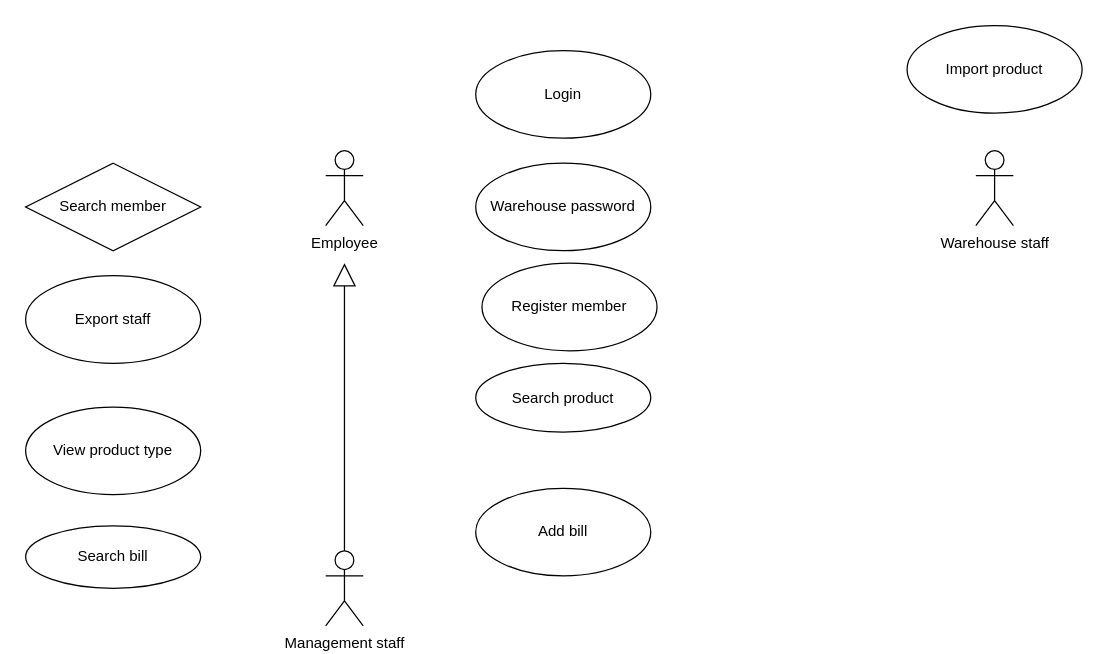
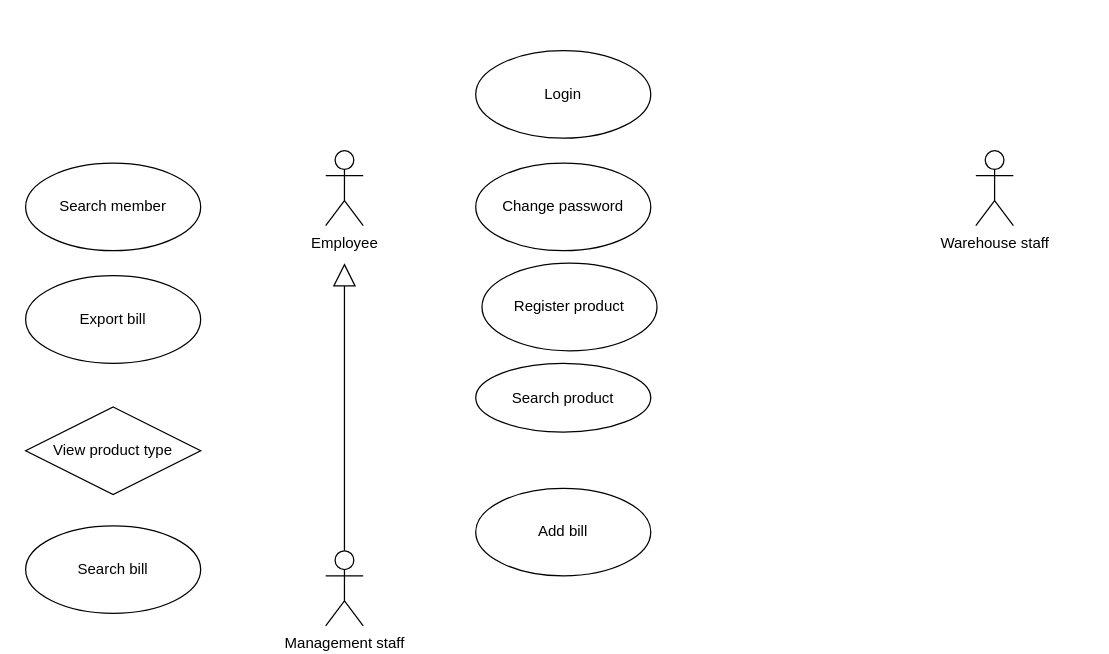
(994, 69) -> none
(113, 207) -> (113, 207)
(563, 207) -> (563, 207)
(569, 307) -> (569, 307)
(113, 319) -> (113, 319)
(113, 451) -> (113, 451)
(113, 557) -> (113, 569)
